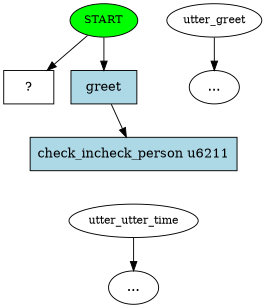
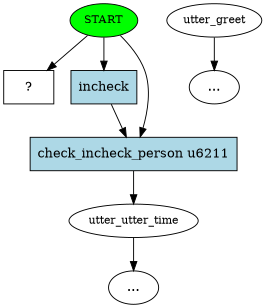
none -> (147, 78)
(104, 87) -> (104, 87)
none -> (134, 183)
